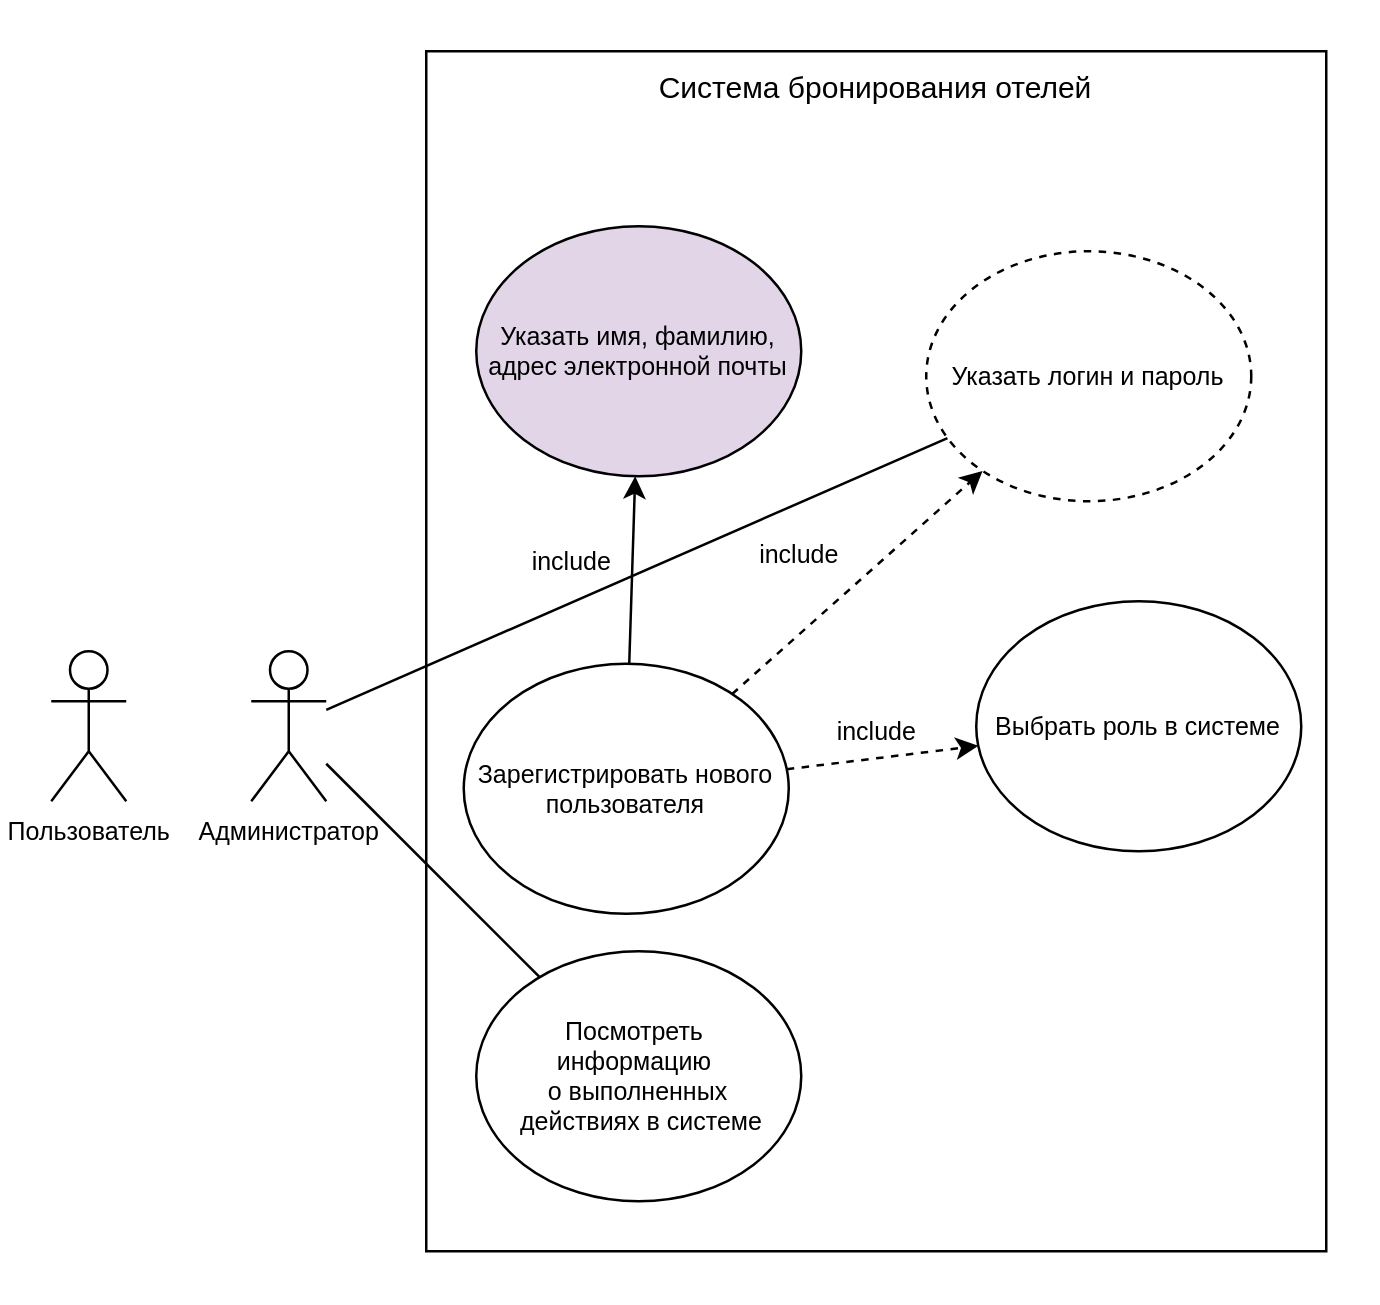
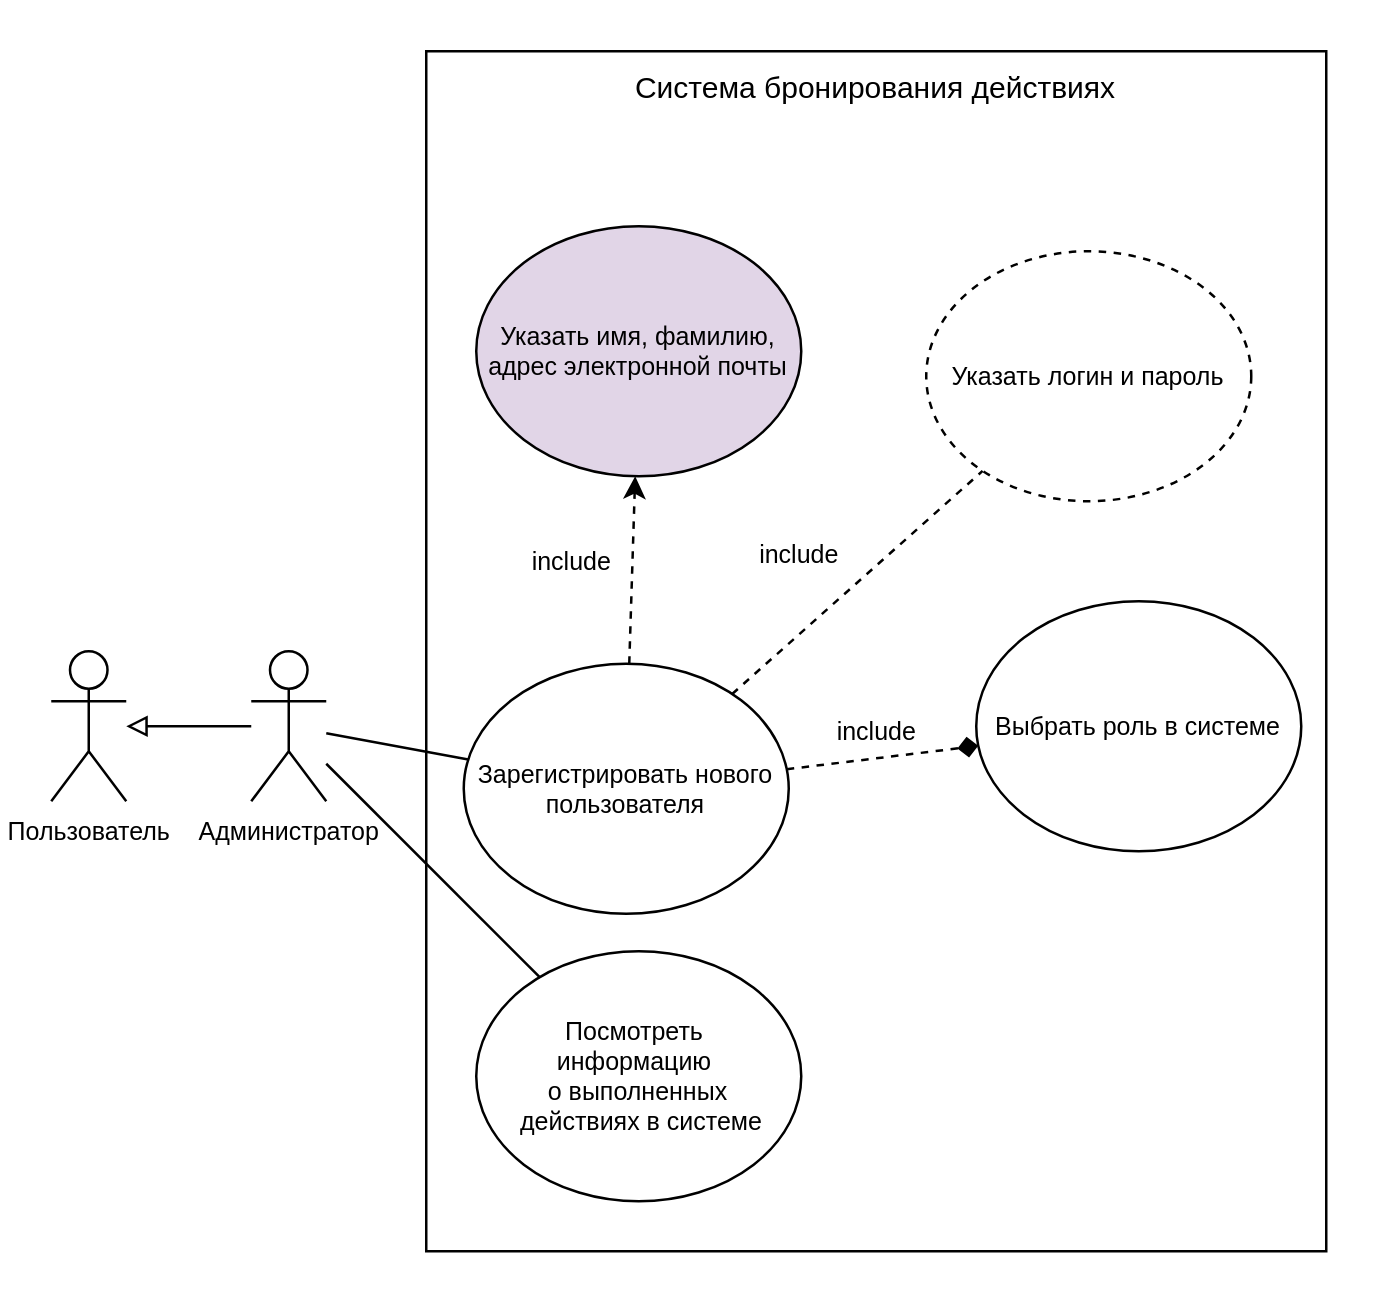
(876, 89) -> (876, 89)
(969, 483) -> (975, 478)
(792, 506) -> (397, 746)
(631, 620) -> (631, 620)
none -> (199, 726)
(958, 748) -> (957, 748)
